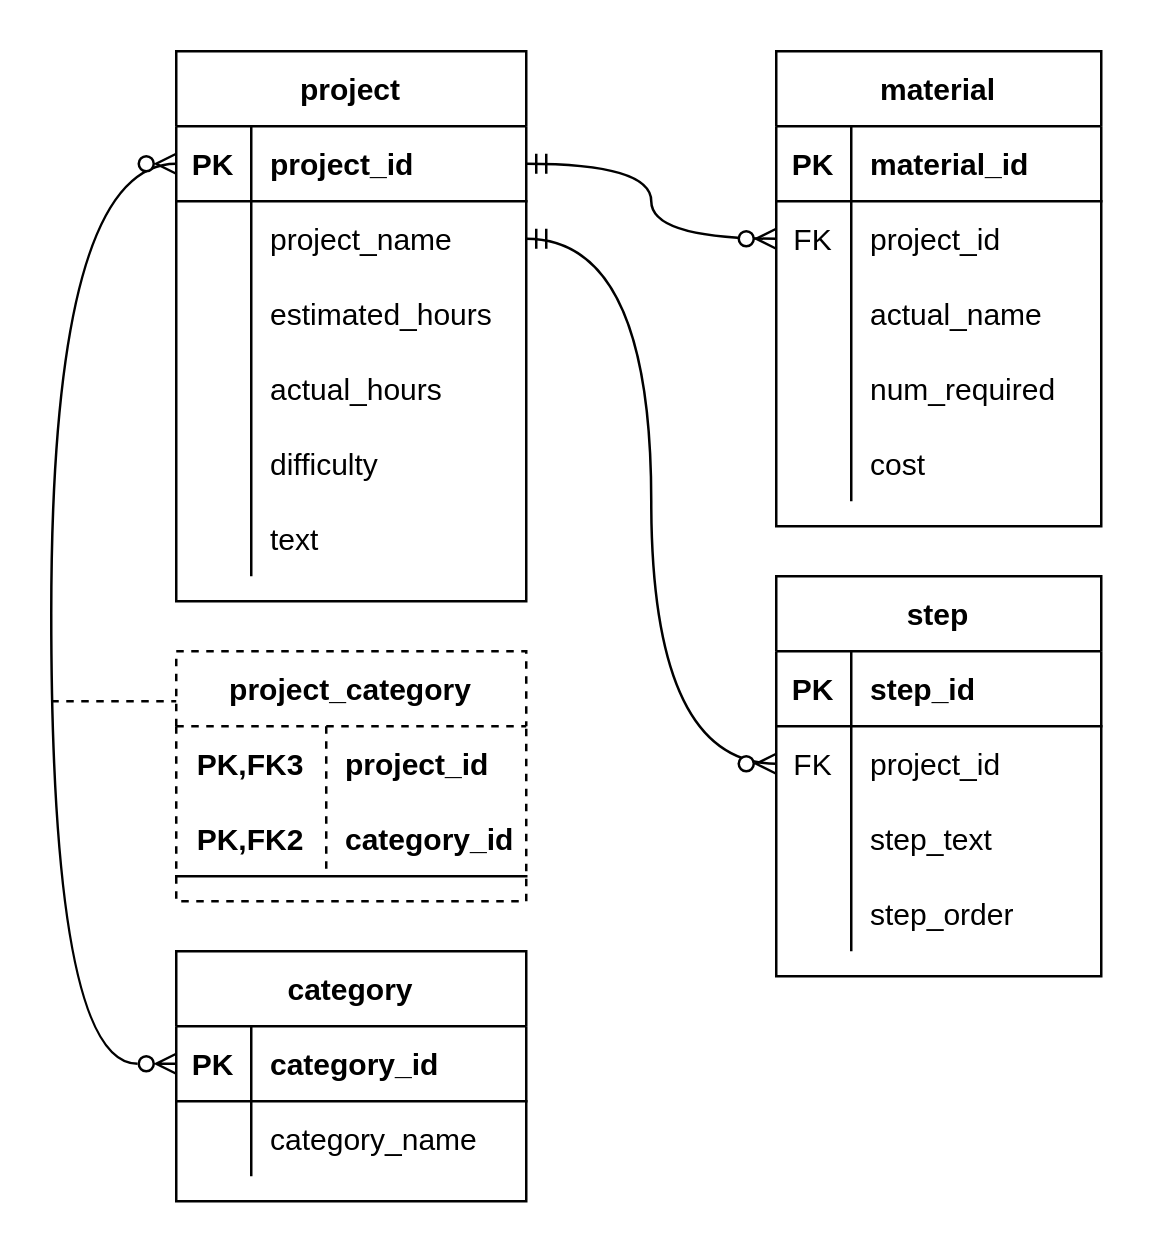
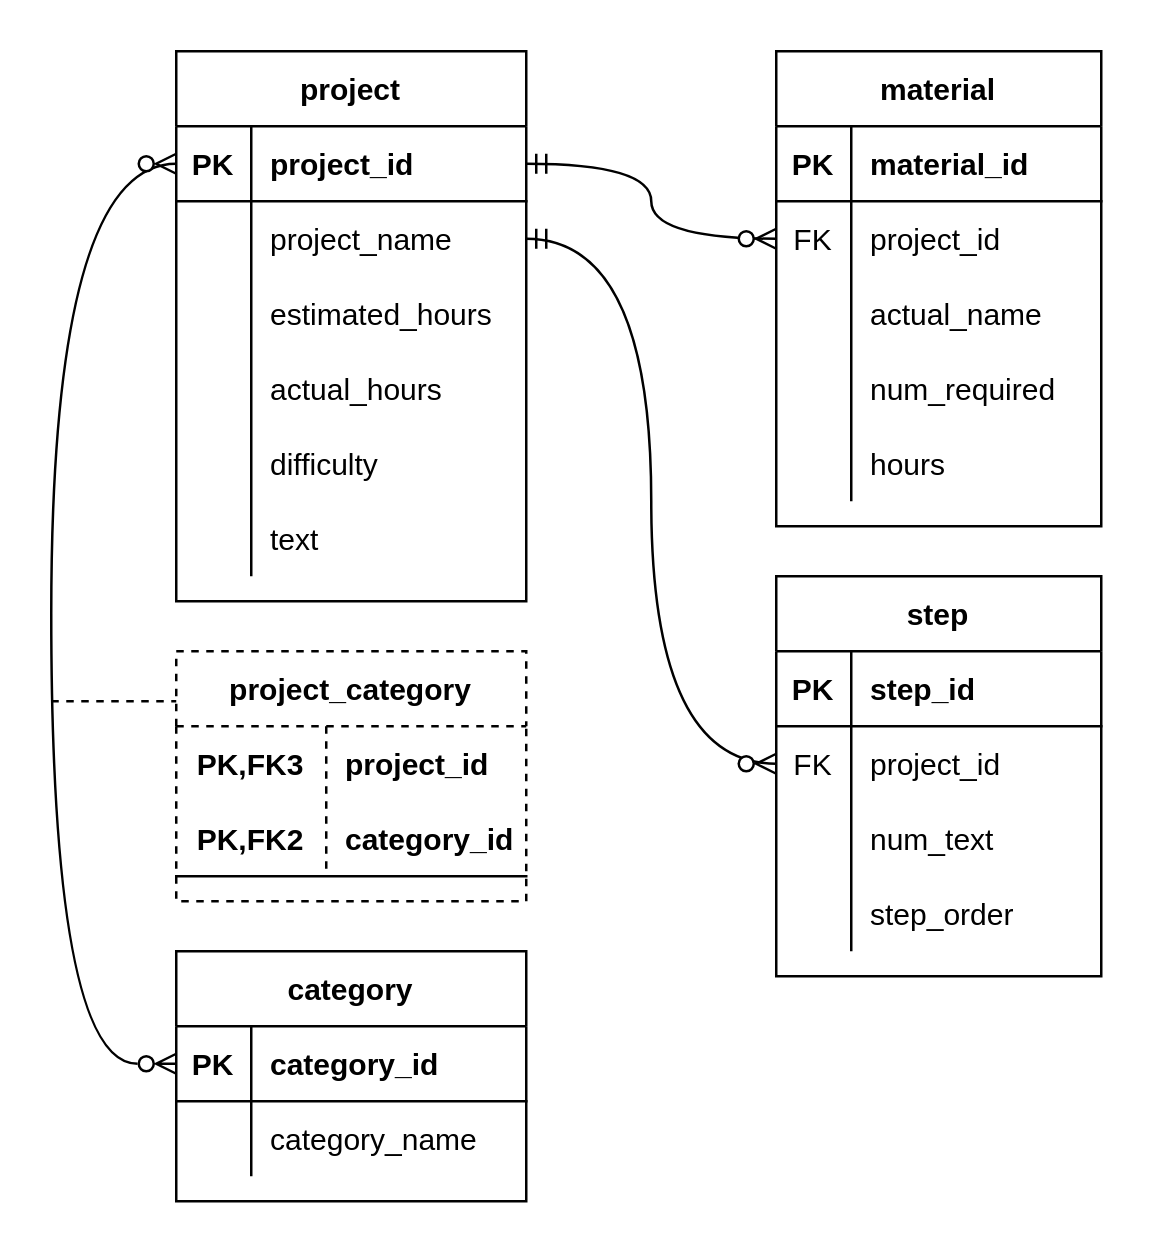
(904, 465) -> (912, 465)
(946, 840) -> (937, 840)
